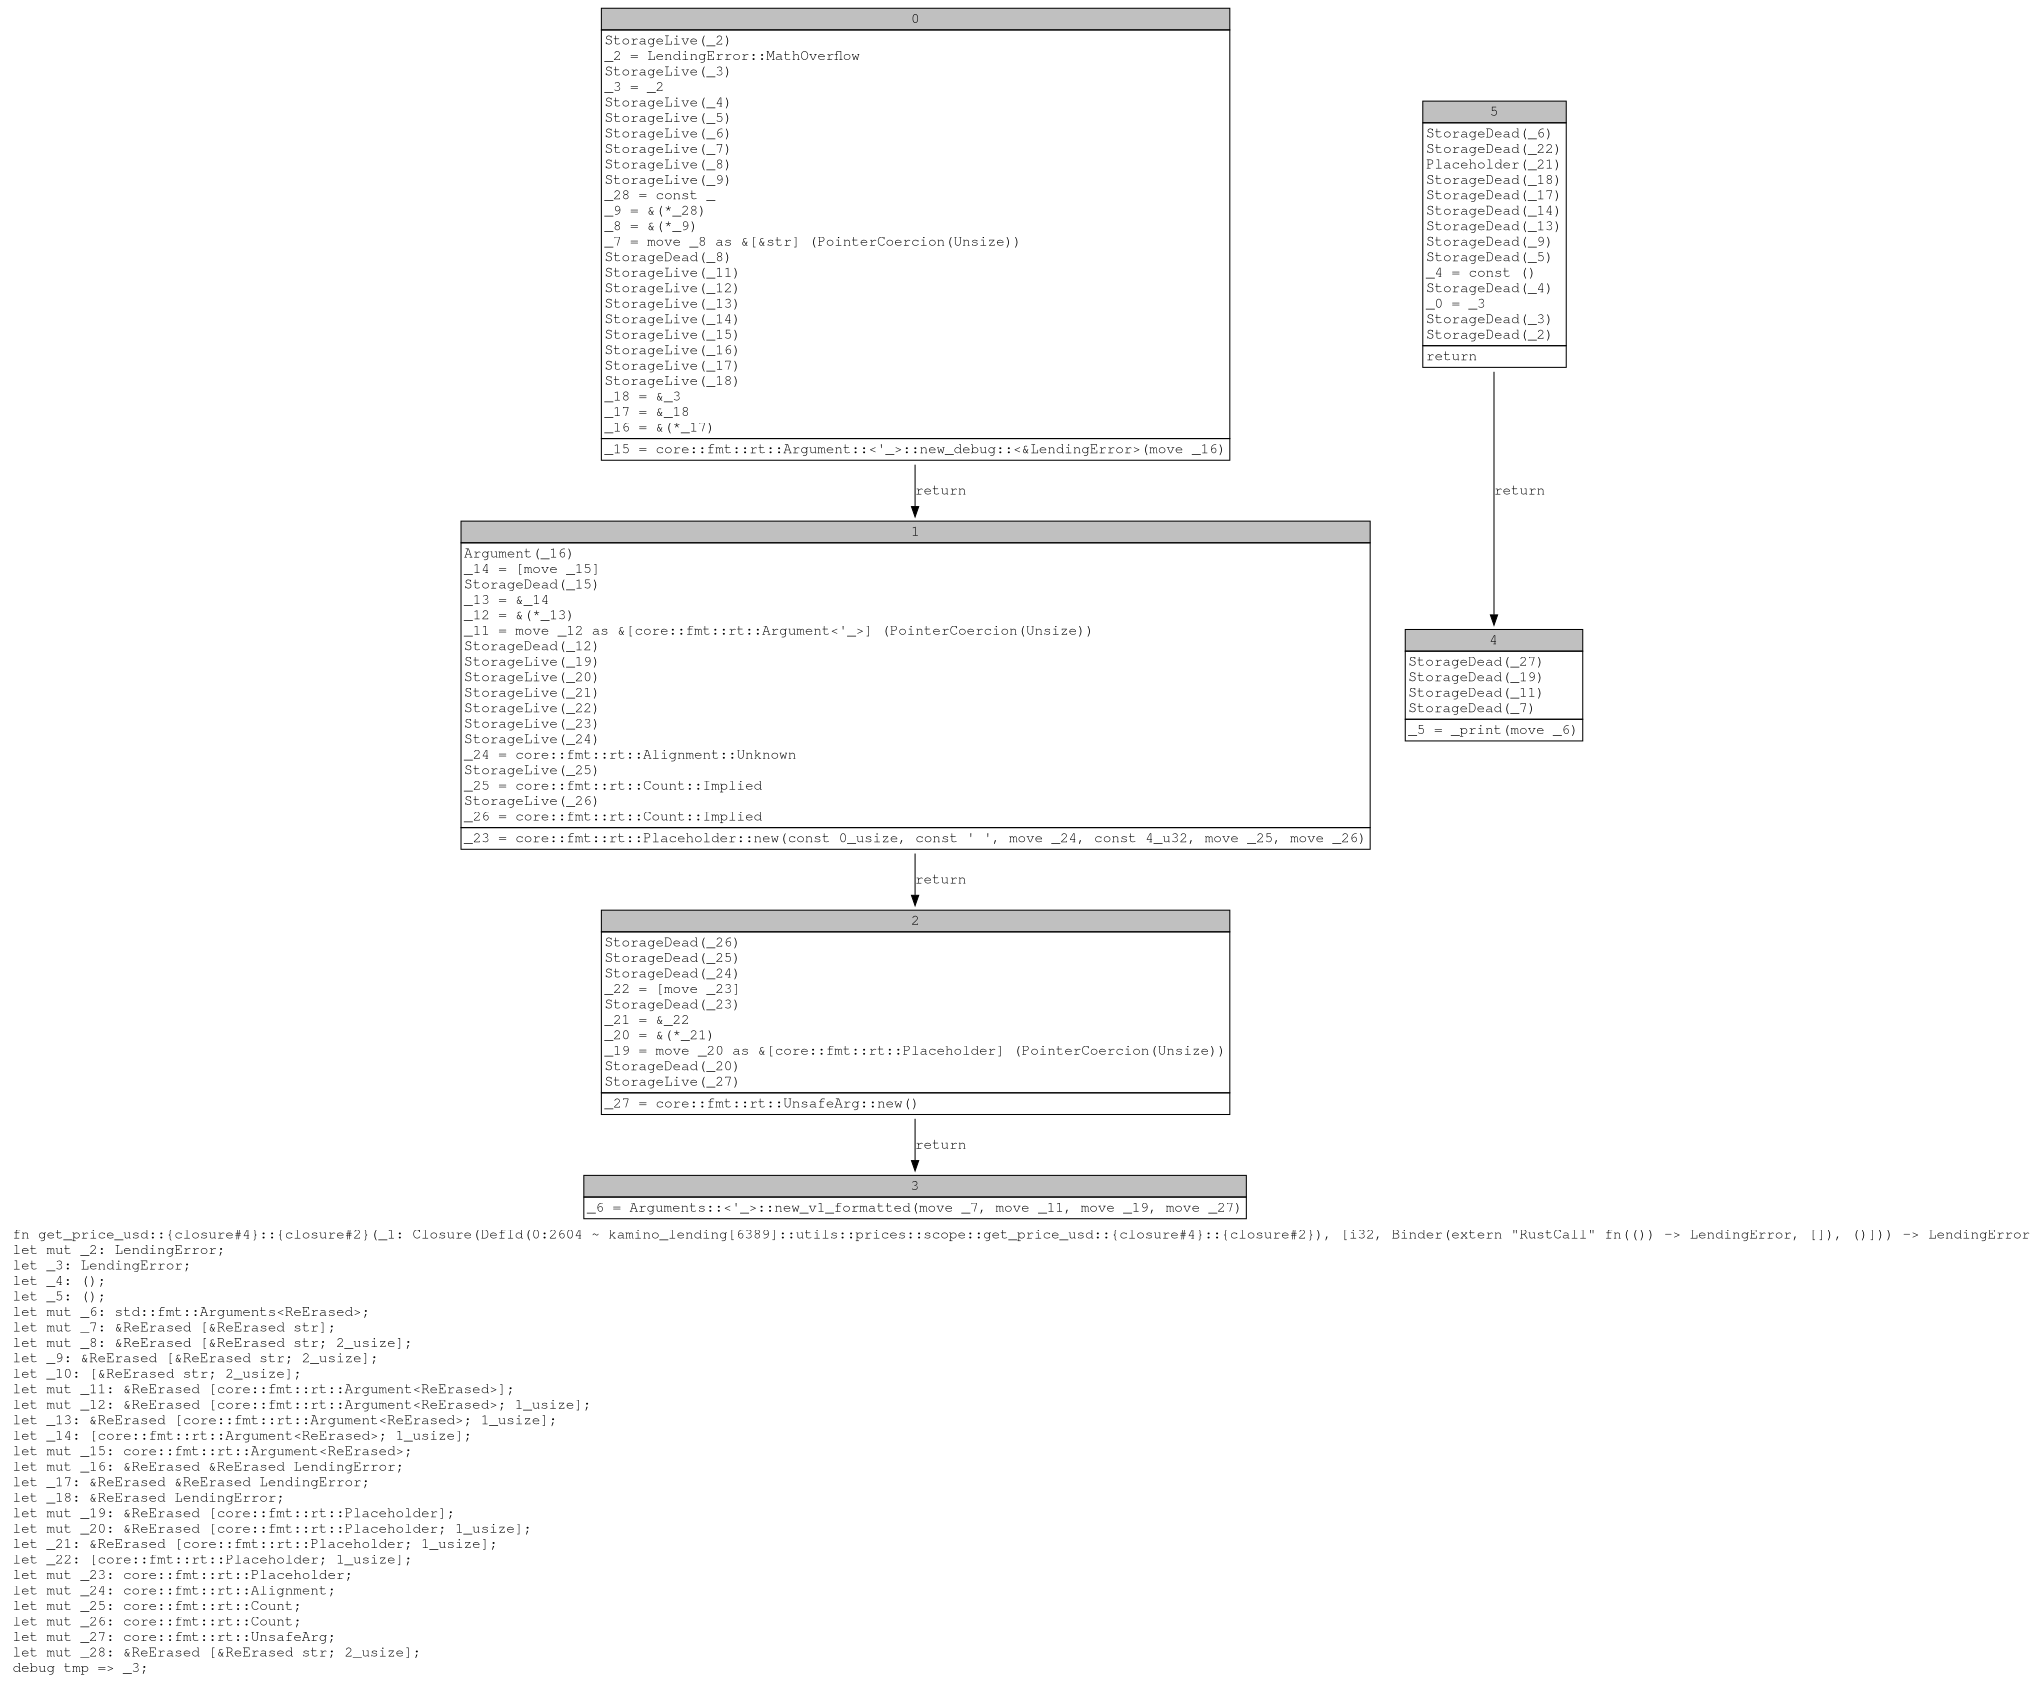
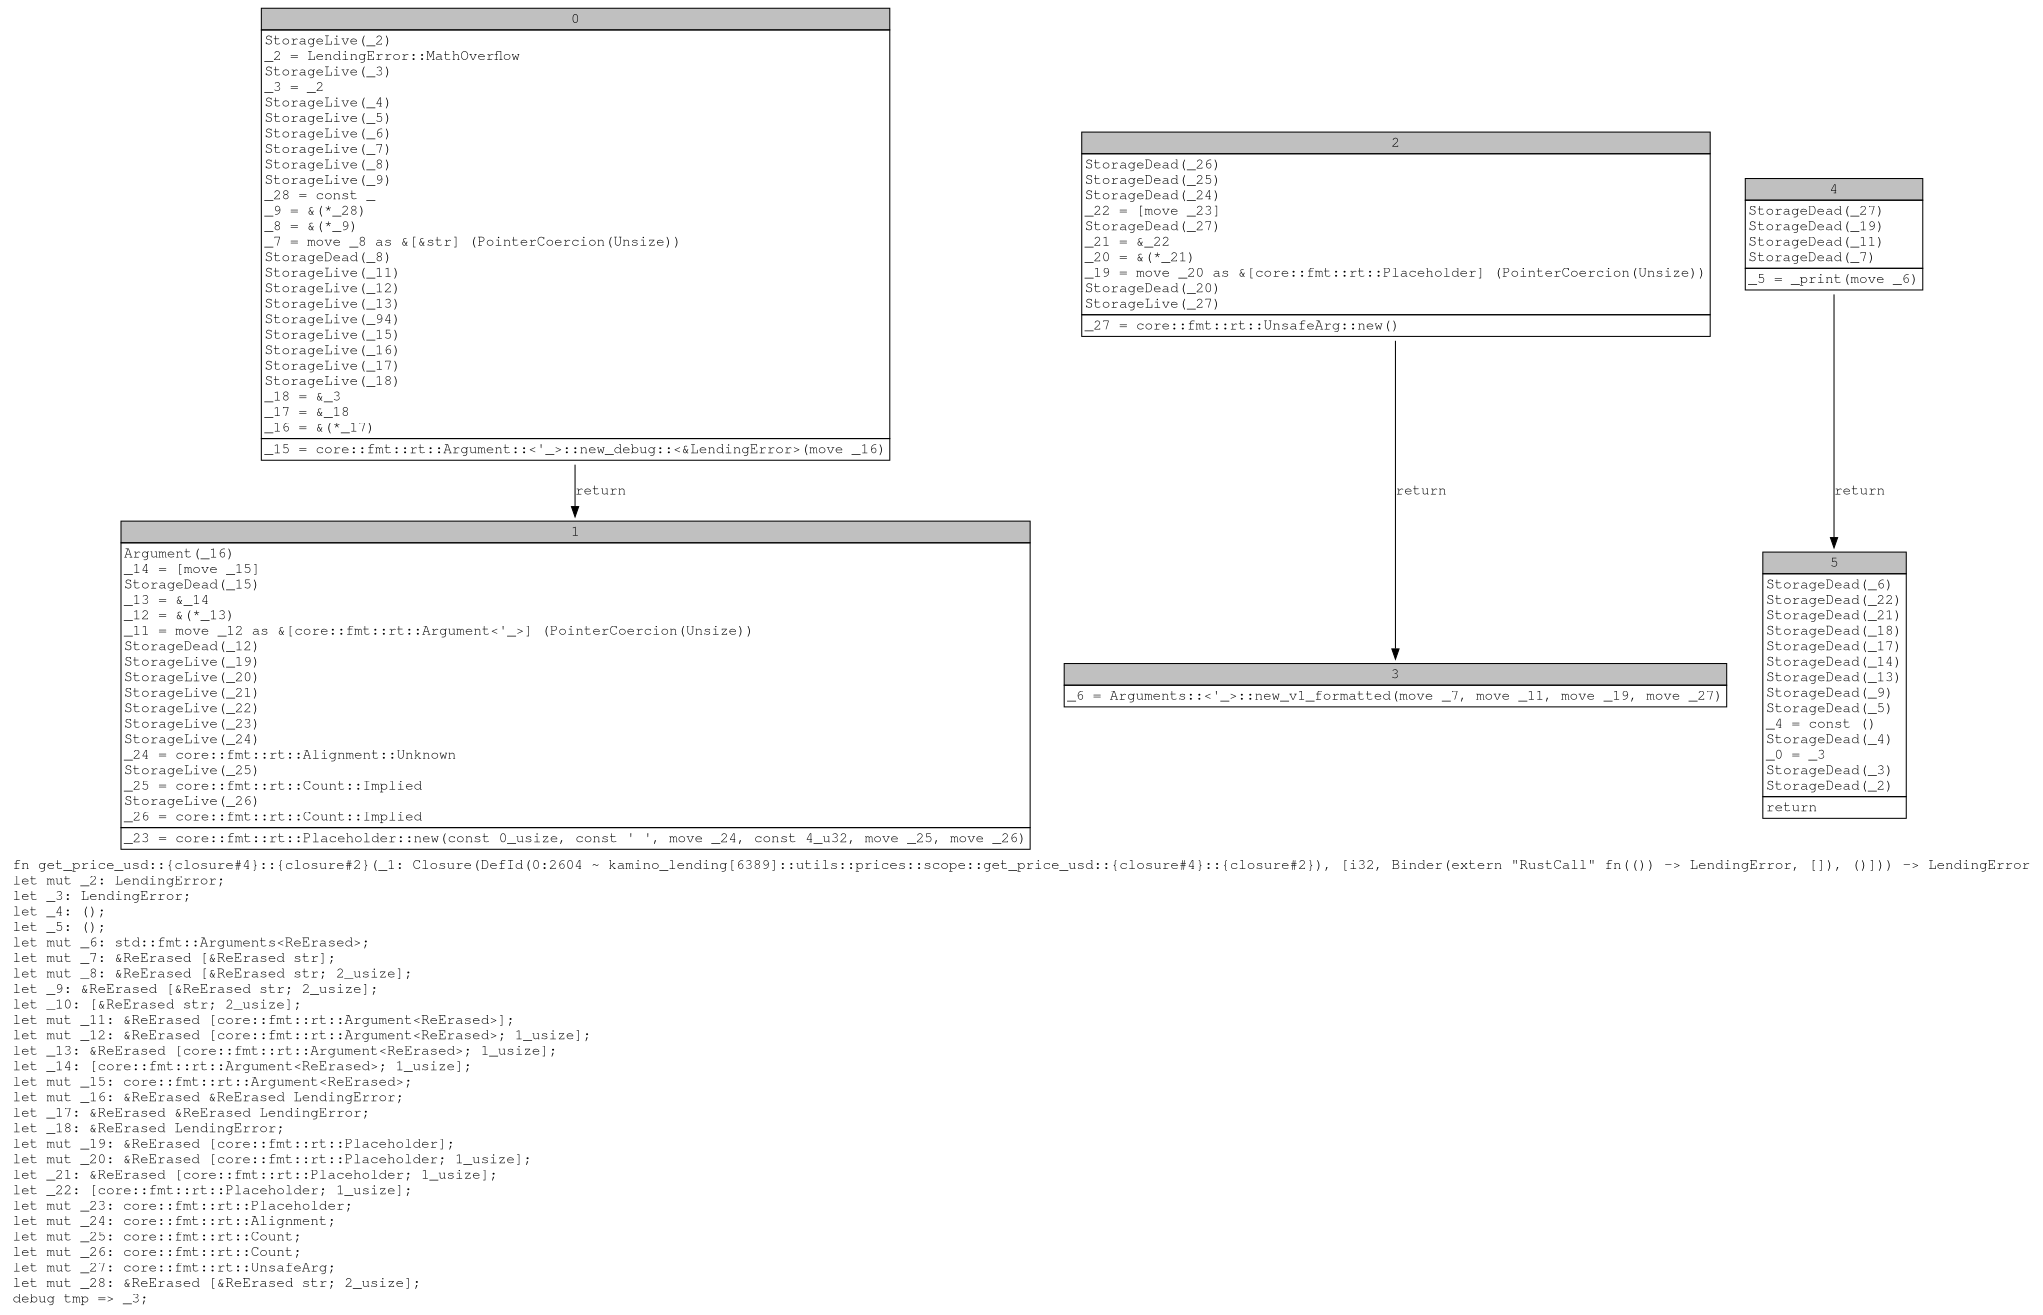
(1495, 164) -> (1835, 615)
(673, 319) -> (333, 319)
(1494, 493) -> (1834, 416)
(915, 874) -> none
(673, 1004) -> (1153, 226)
